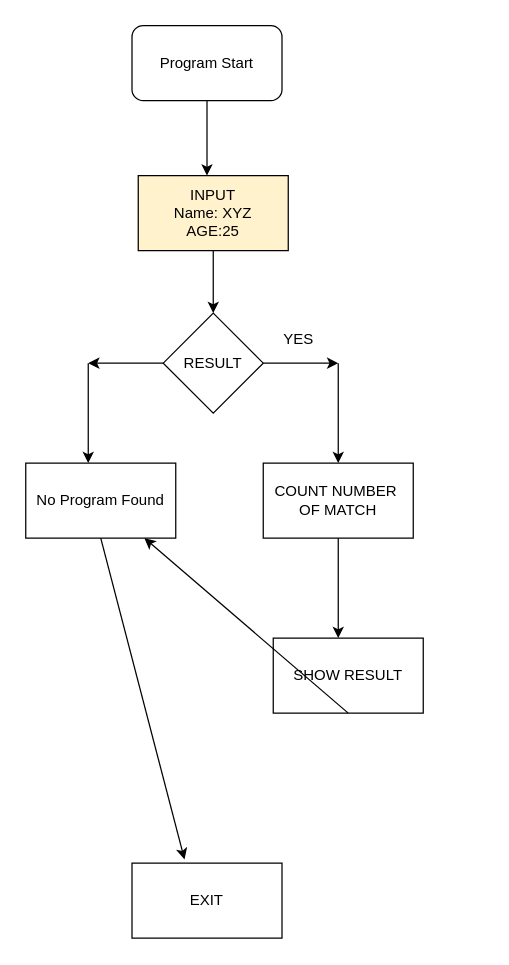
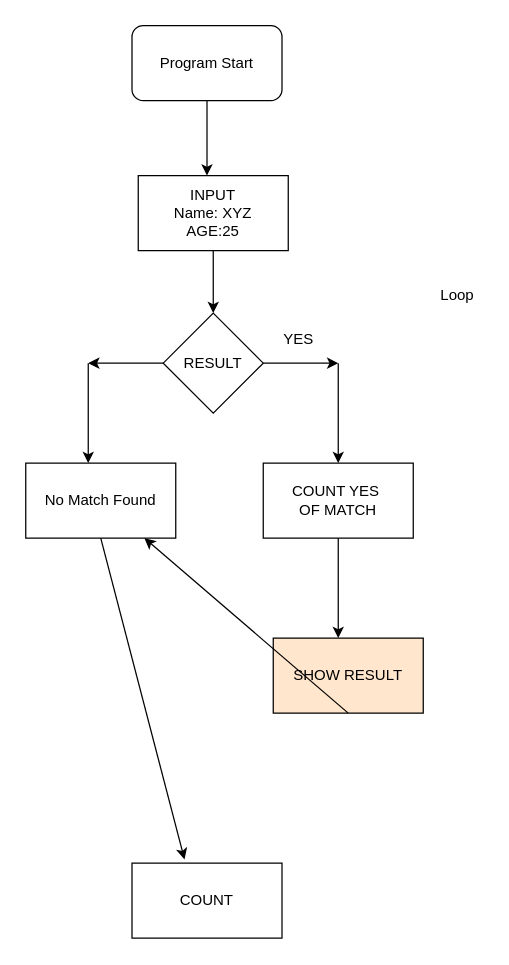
(213, 213) -> (213, 213)
none -> (457, 296)
(101, 501) -> (101, 501)
(338, 501) -> (338, 501)
(348, 676) -> (348, 676)
(207, 901) -> (207, 901)
